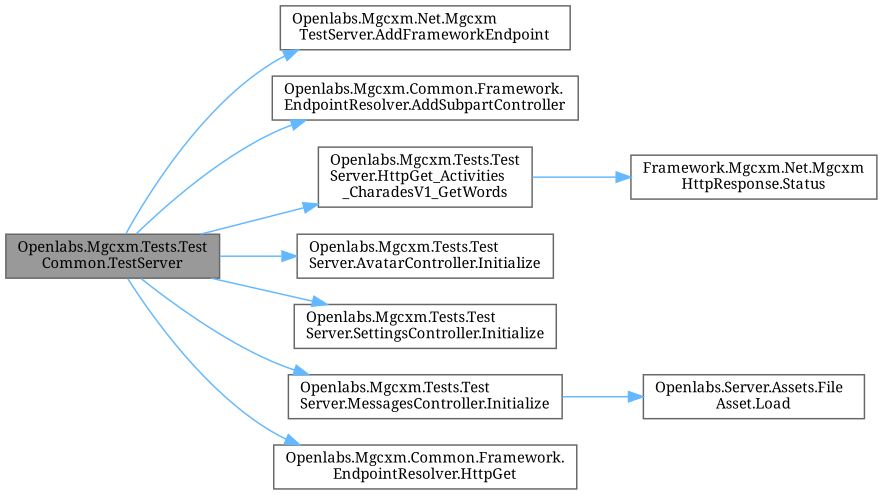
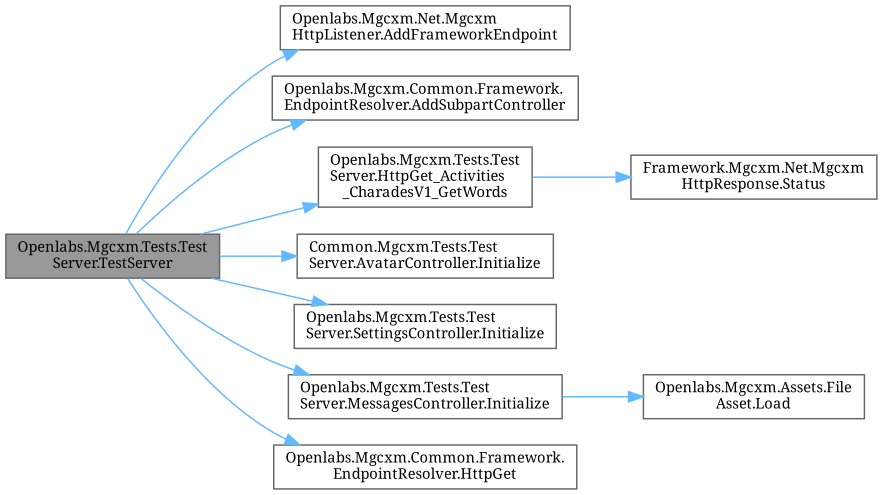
(425, 28) -> (425, 28)
(113, 256) -> (113, 256)
(425, 256) -> (425, 256)
(754, 397) -> (754, 397)
